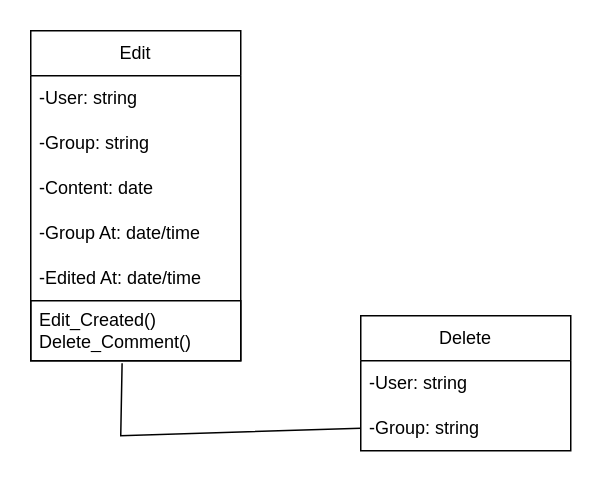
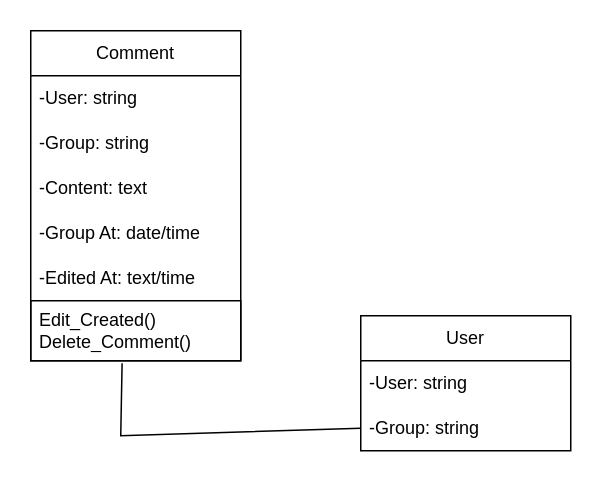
(136, 53) -> (136, 53)
(106, 188) -> (106, 188)
(134, 278) -> (134, 278)
(466, 338) -> (466, 338)
